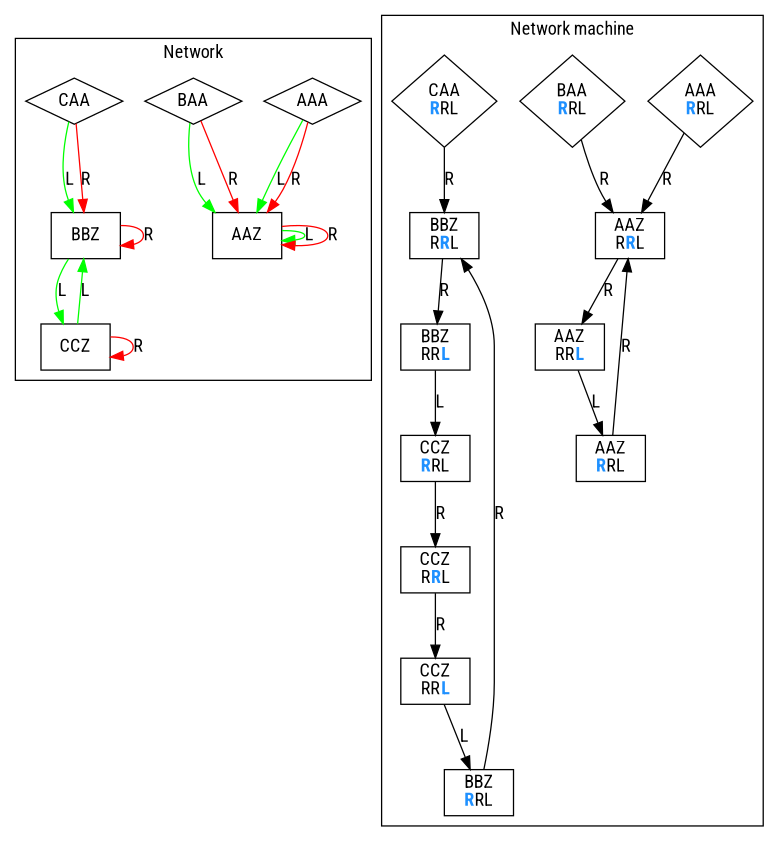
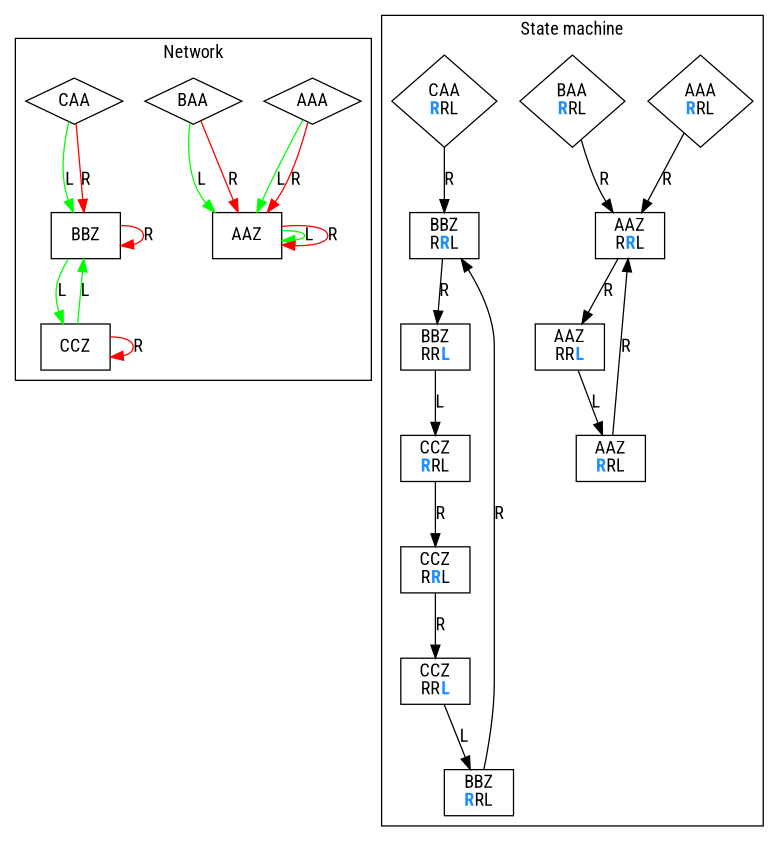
(572, 30) -> (572, 30)
